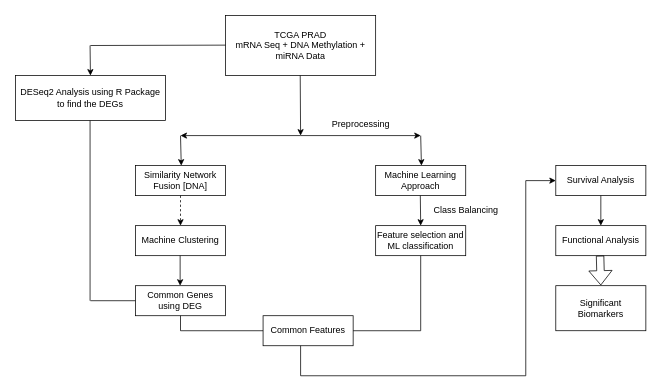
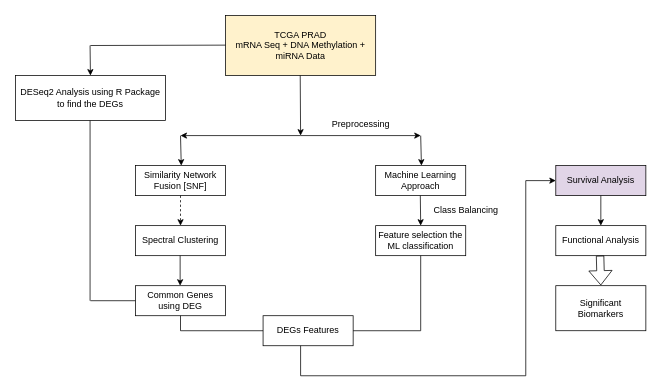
(300, 45) -> (300, 45)
(180, 180) -> (180, 180)
(600, 180) -> (600, 180)
(180, 240) -> (180, 240)
(420, 240) -> (420, 240)
(308, 330) -> (308, 330)
